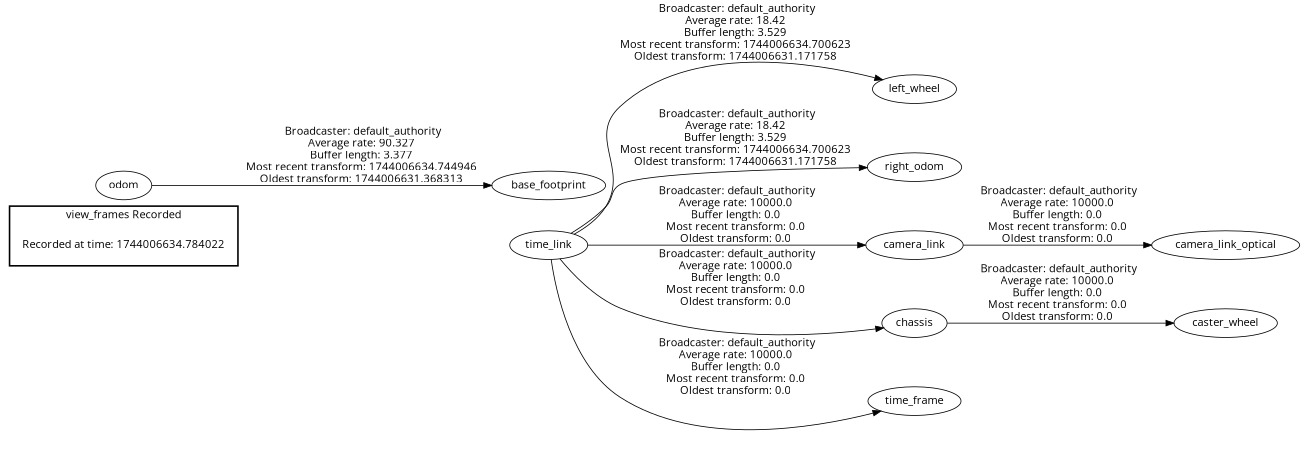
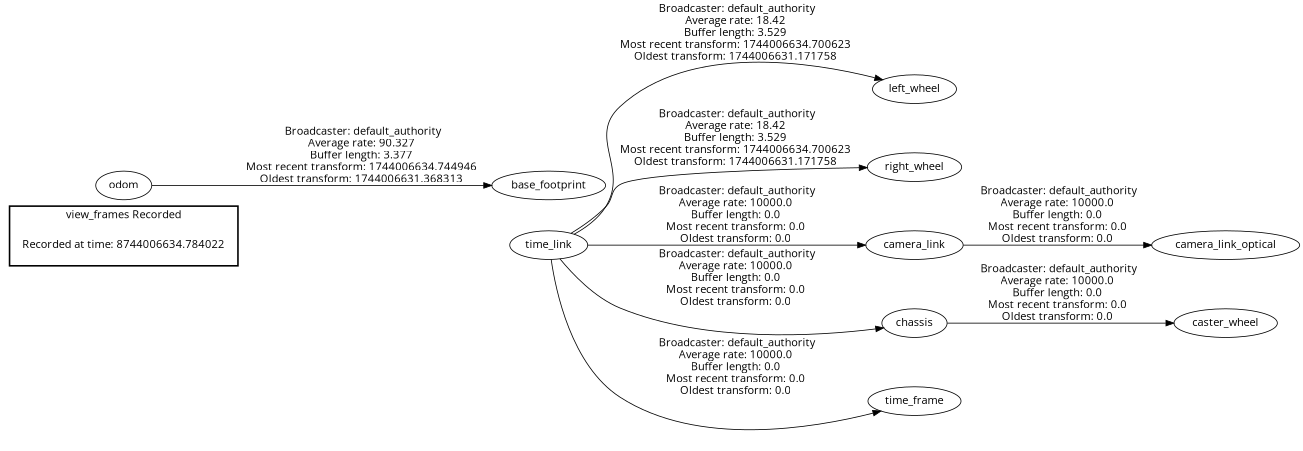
(914, 167) -> (914, 167)
(124, 245) -> (124, 245)
